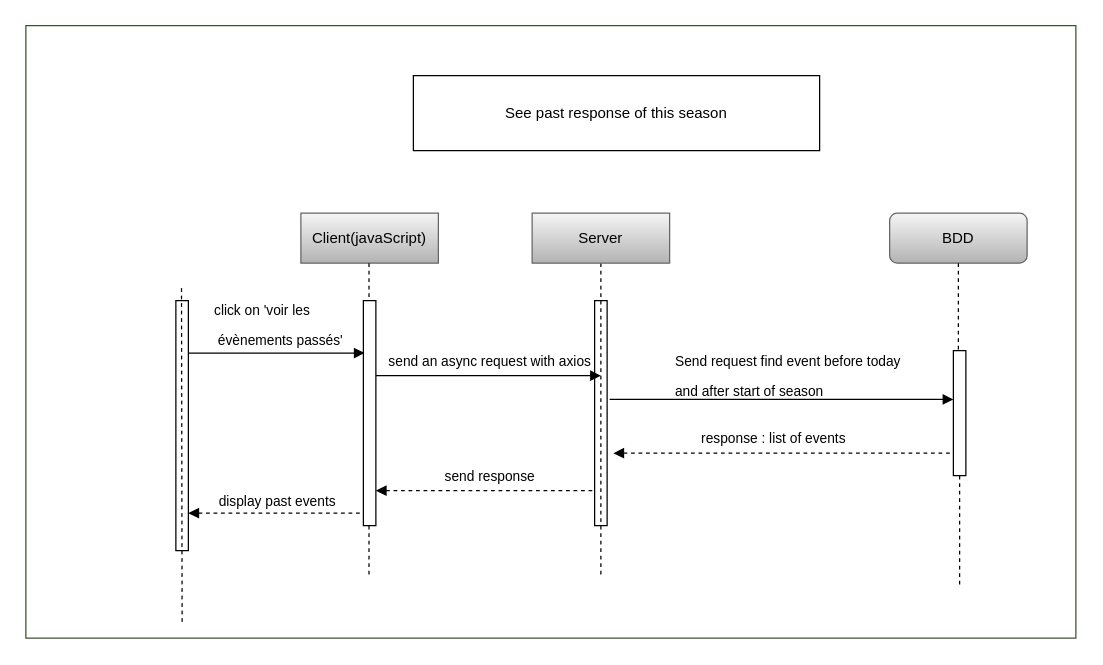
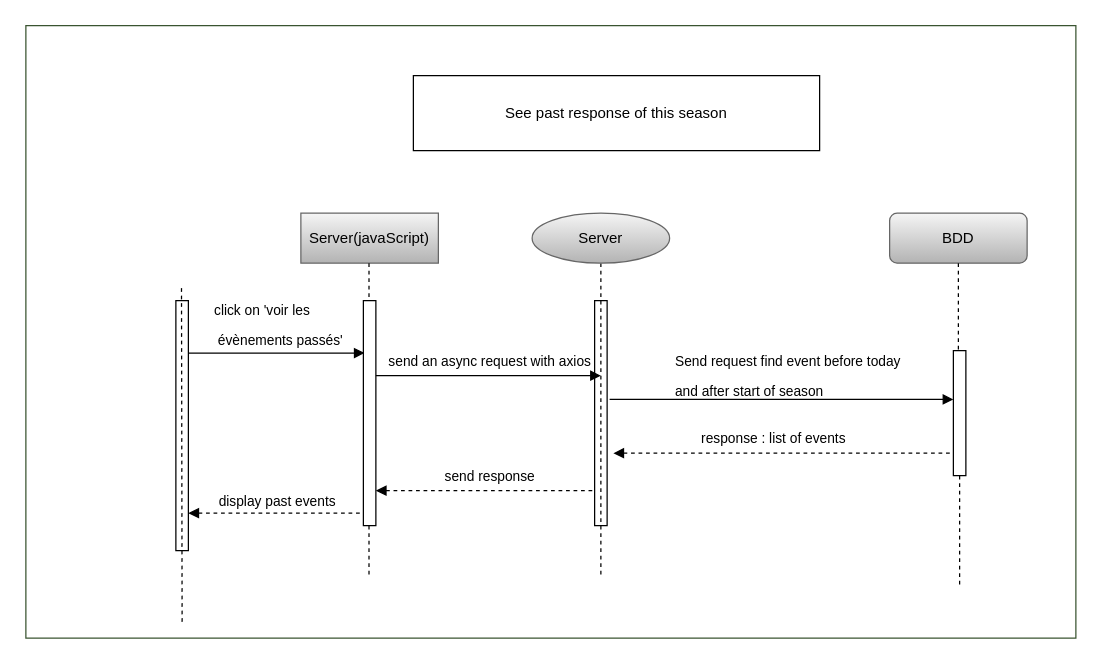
(369, 238) -> (369, 238)
(601, 238) -> (601, 238)
